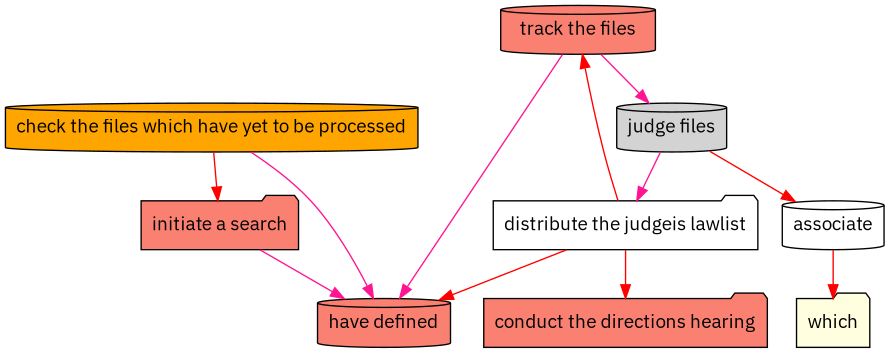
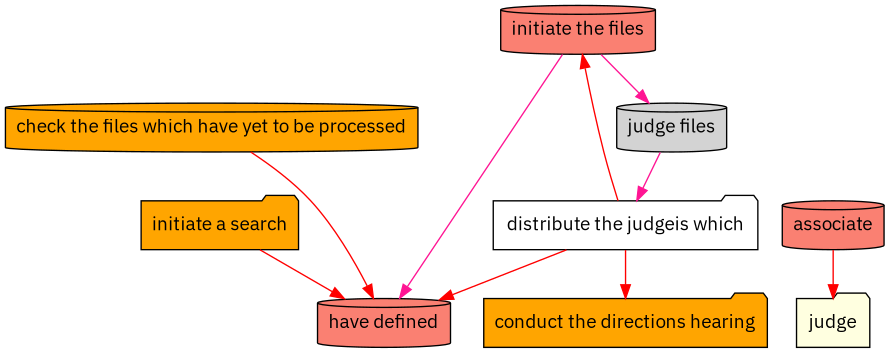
(578, 30) -> (578, 30)
(215, 170) -> none
(747, 173) -> none
(319, 210) -> (319, 210)
(220, 225) -> (220, 225)
(626, 225) -> (626, 225)
(833, 225) -> (833, 225)
(296, 271) -> (296, 271)
(626, 323) -> (626, 323)
(833, 323) -> (833, 323)
